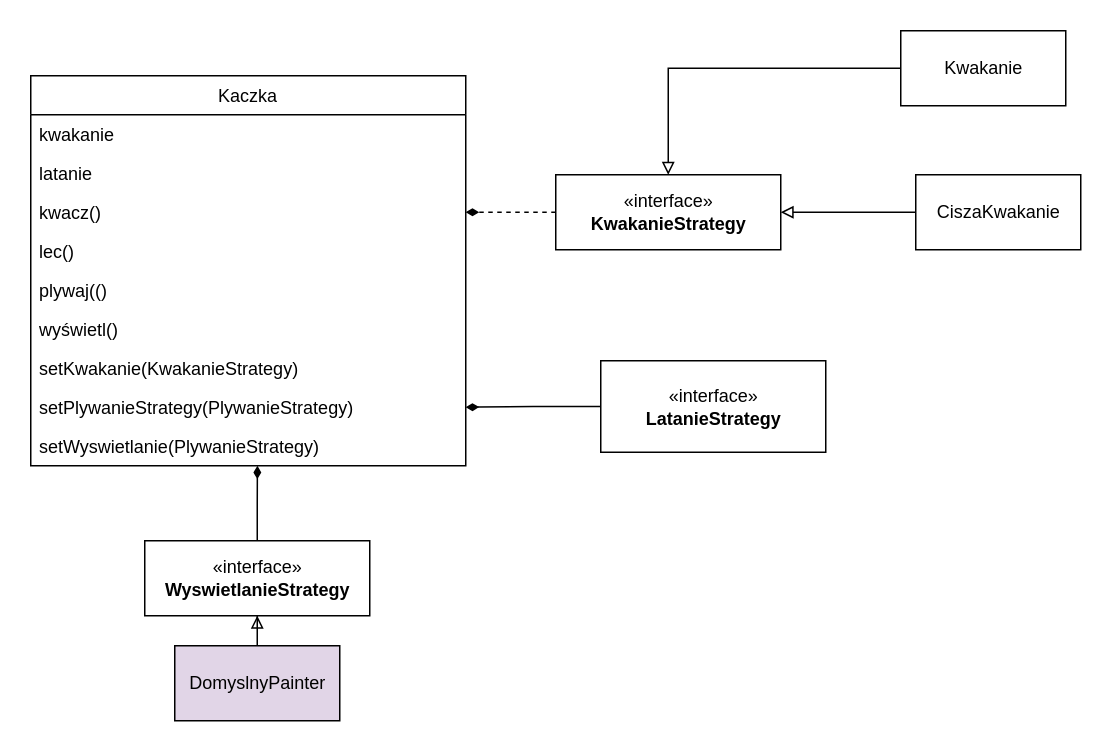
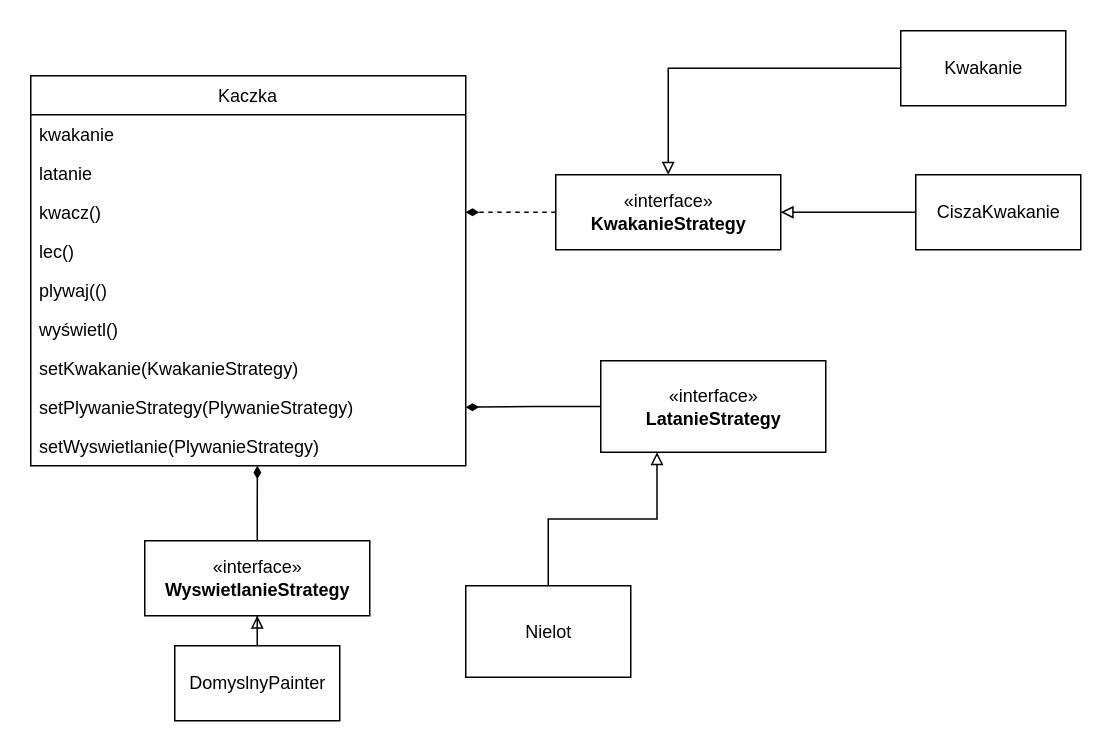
none -> (597, 519)
none -> (548, 632)
(257, 683) -> (257, 683)
